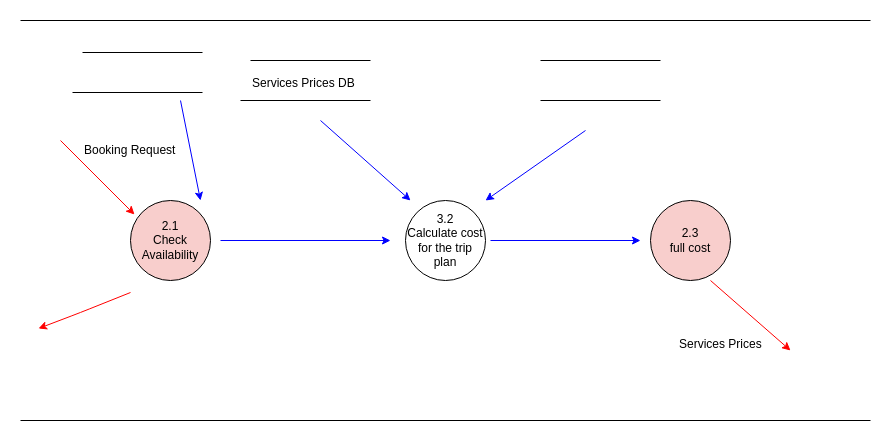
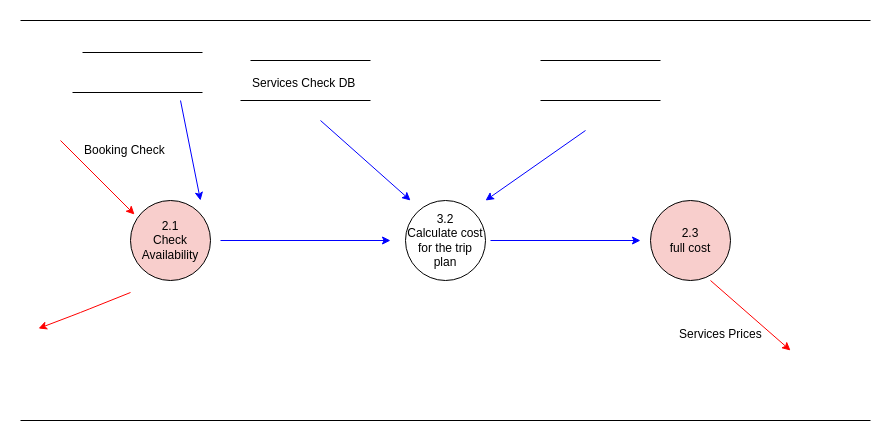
(307, 84) -> (305, 84)
(132, 151) -> (125, 151)
(728, 345) -> (728, 335)
